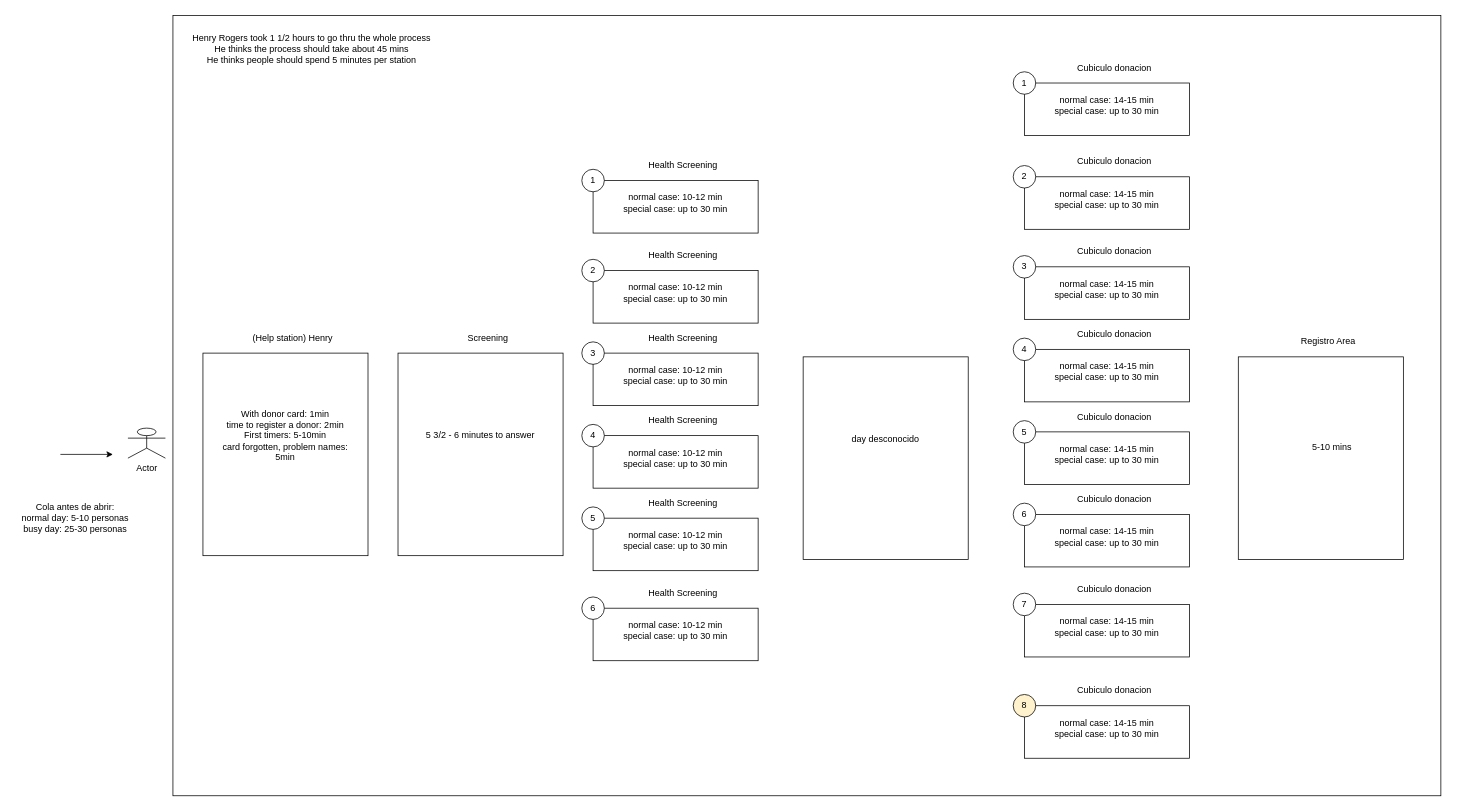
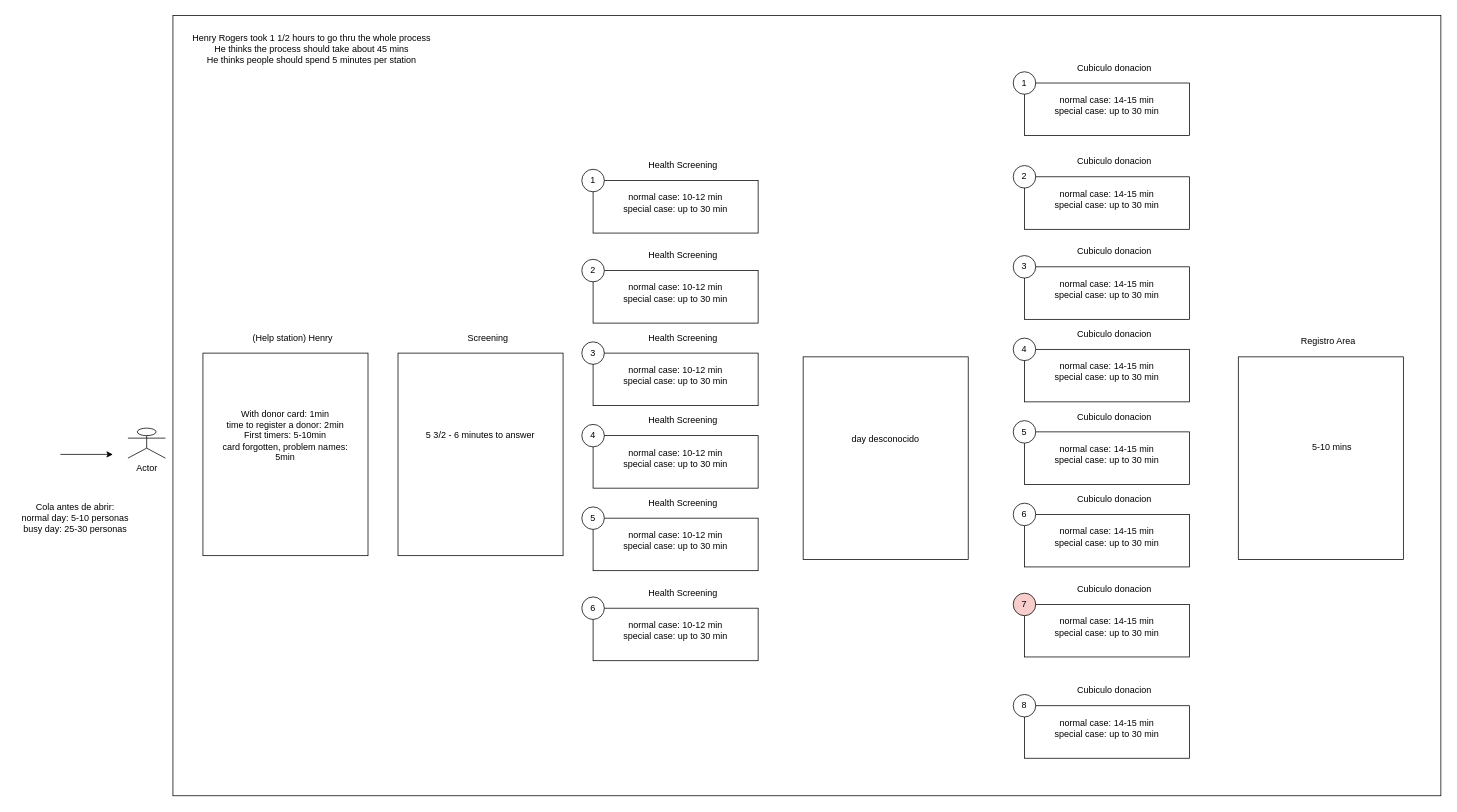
(1024, 604) -> (1024, 604)
(1024, 705) -> (1024, 705)
